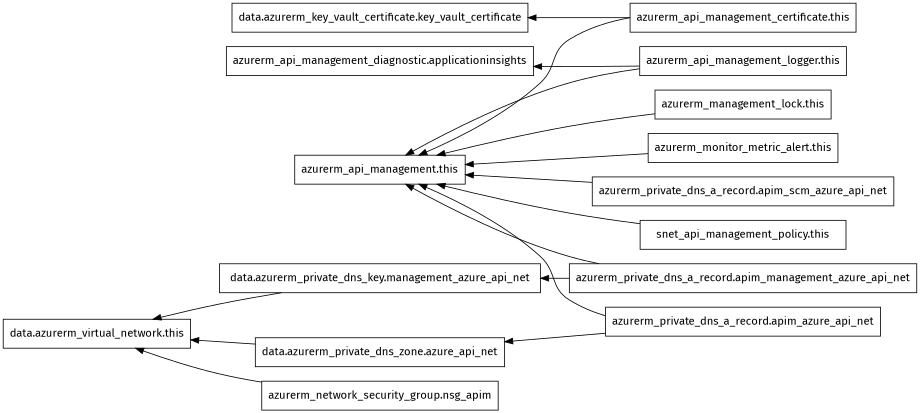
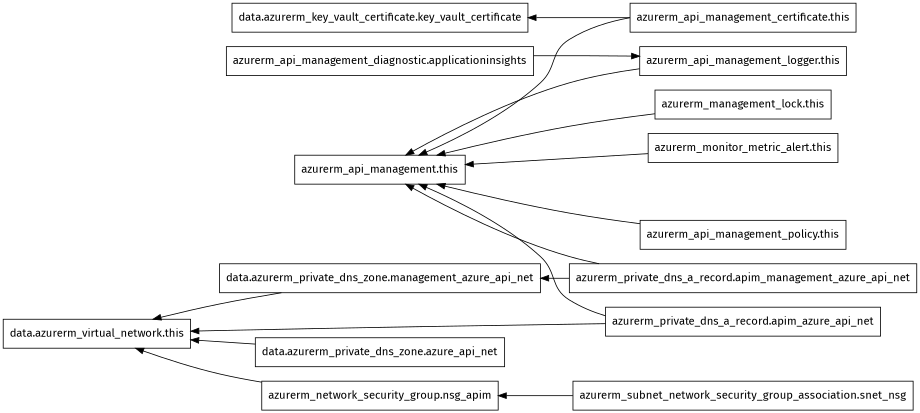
(591, 66) -> (583, 56)
(743, 191) -> none
(743, 235) -> (743, 235)
(380, 278) -> (380, 278)
(559, 337) -> (402, 327)
none -> (743, 396)
